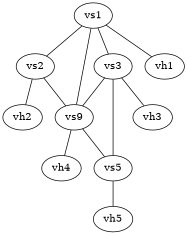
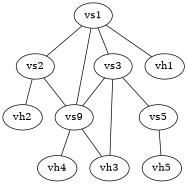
(94, 143) -> (92, 143)
